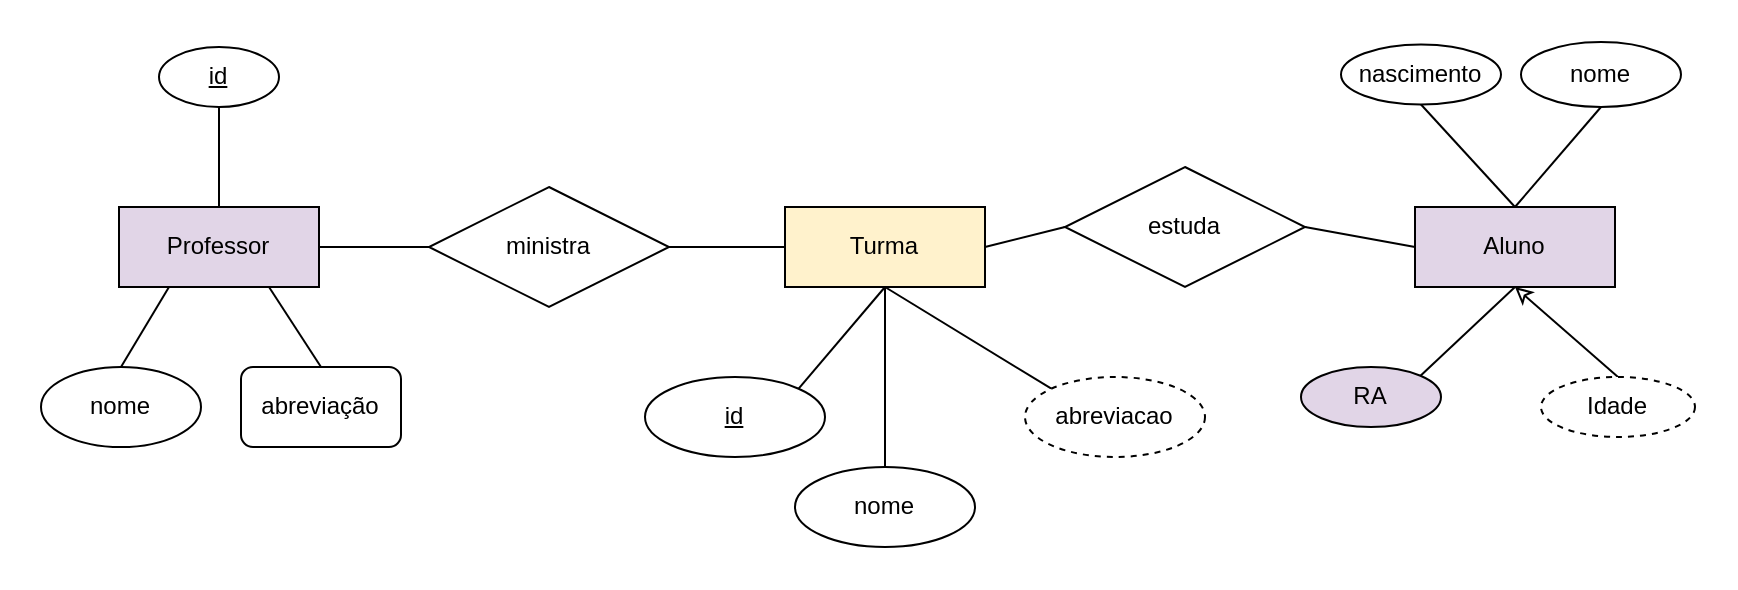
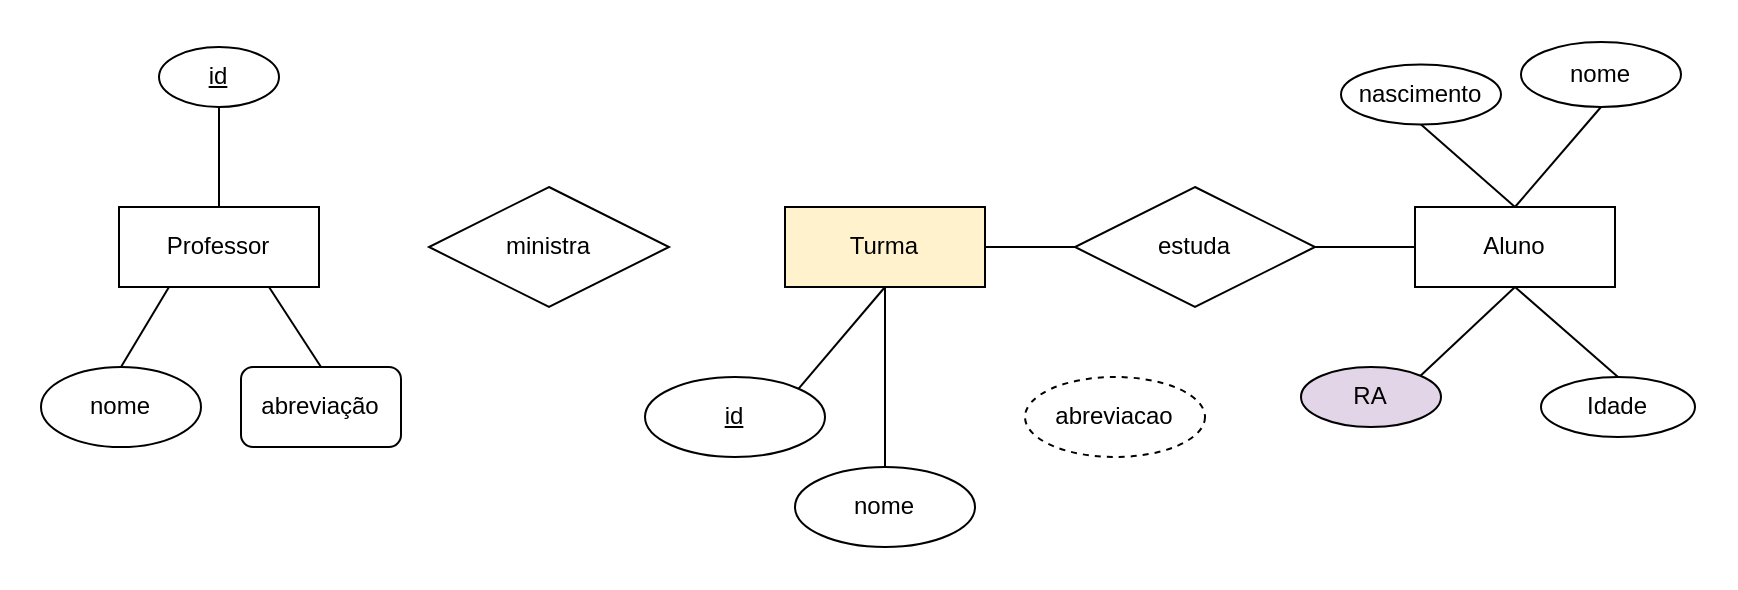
(1421, 75) -> (1421, 95)
(1185, 227) -> (1195, 247)
(219, 247) -> (219, 247)
(374, 247) -> none
(727, 247) -> none
(1515, 247) -> (1515, 247)
(1525, 296) -> (1521, 292)
(970, 339) -> none
(1618, 407) -> (1618, 407)
